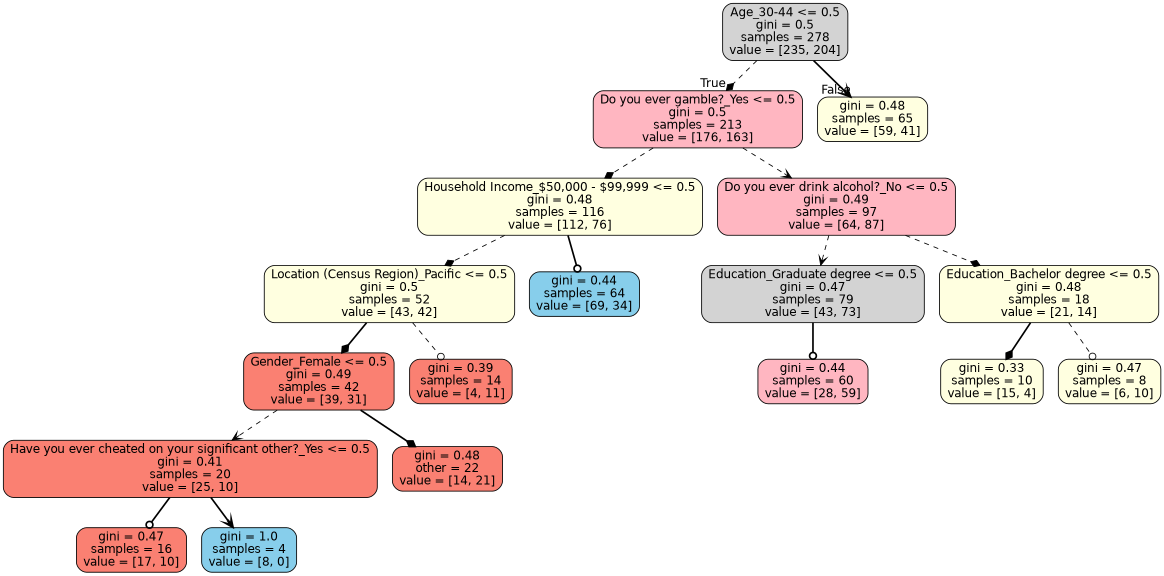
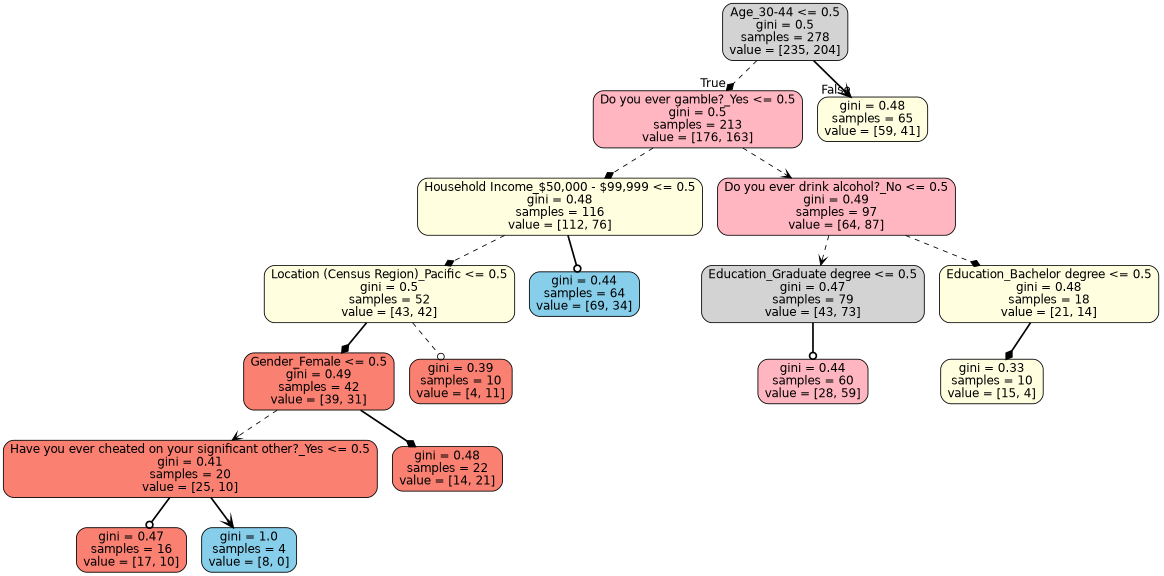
(461, 381) -> (461, 381)
(1110, 381) -> none
(447, 469) -> (447, 469)
